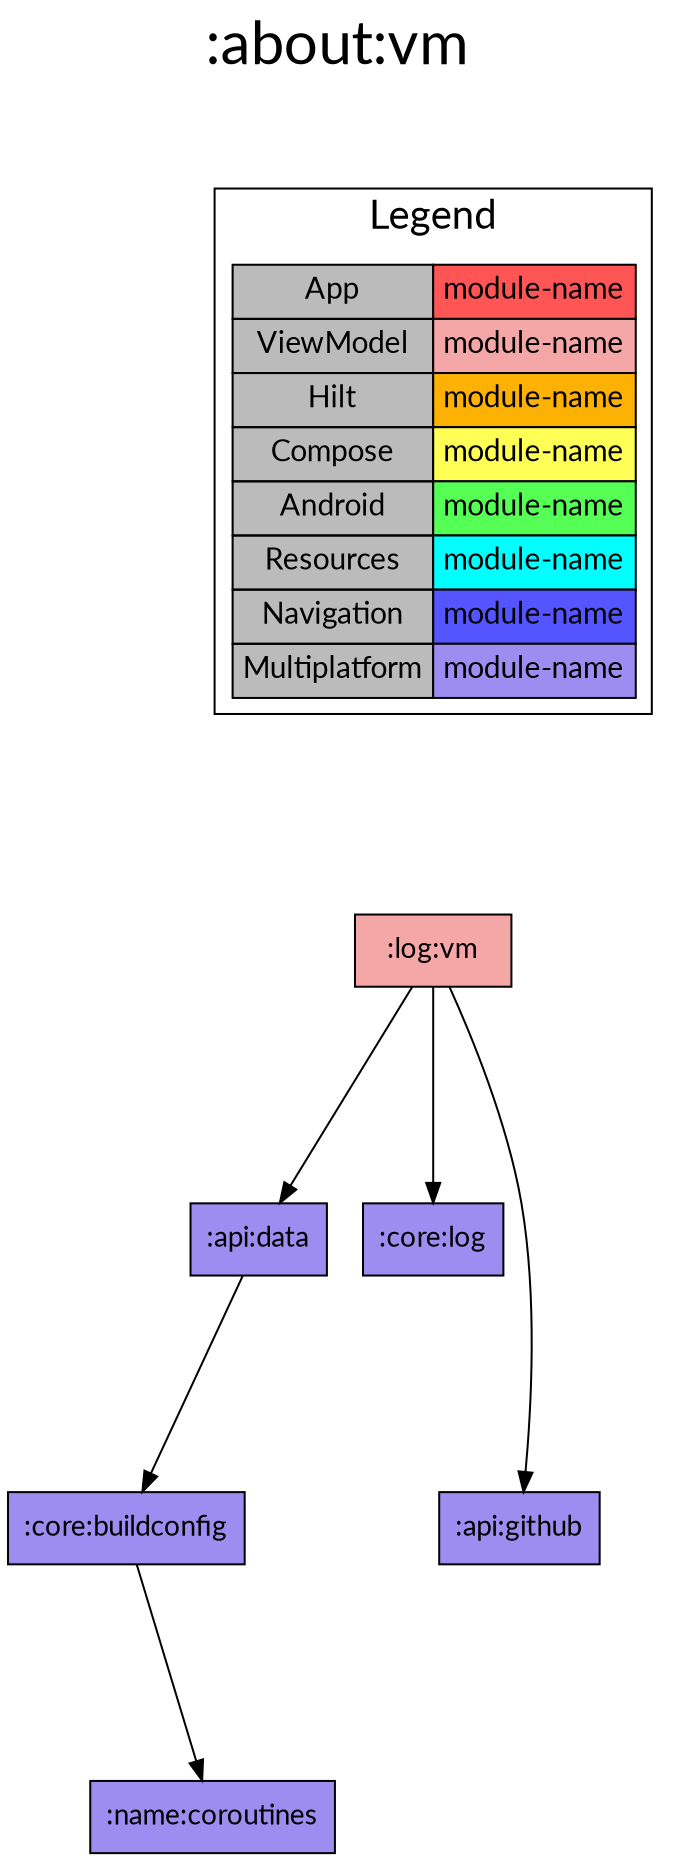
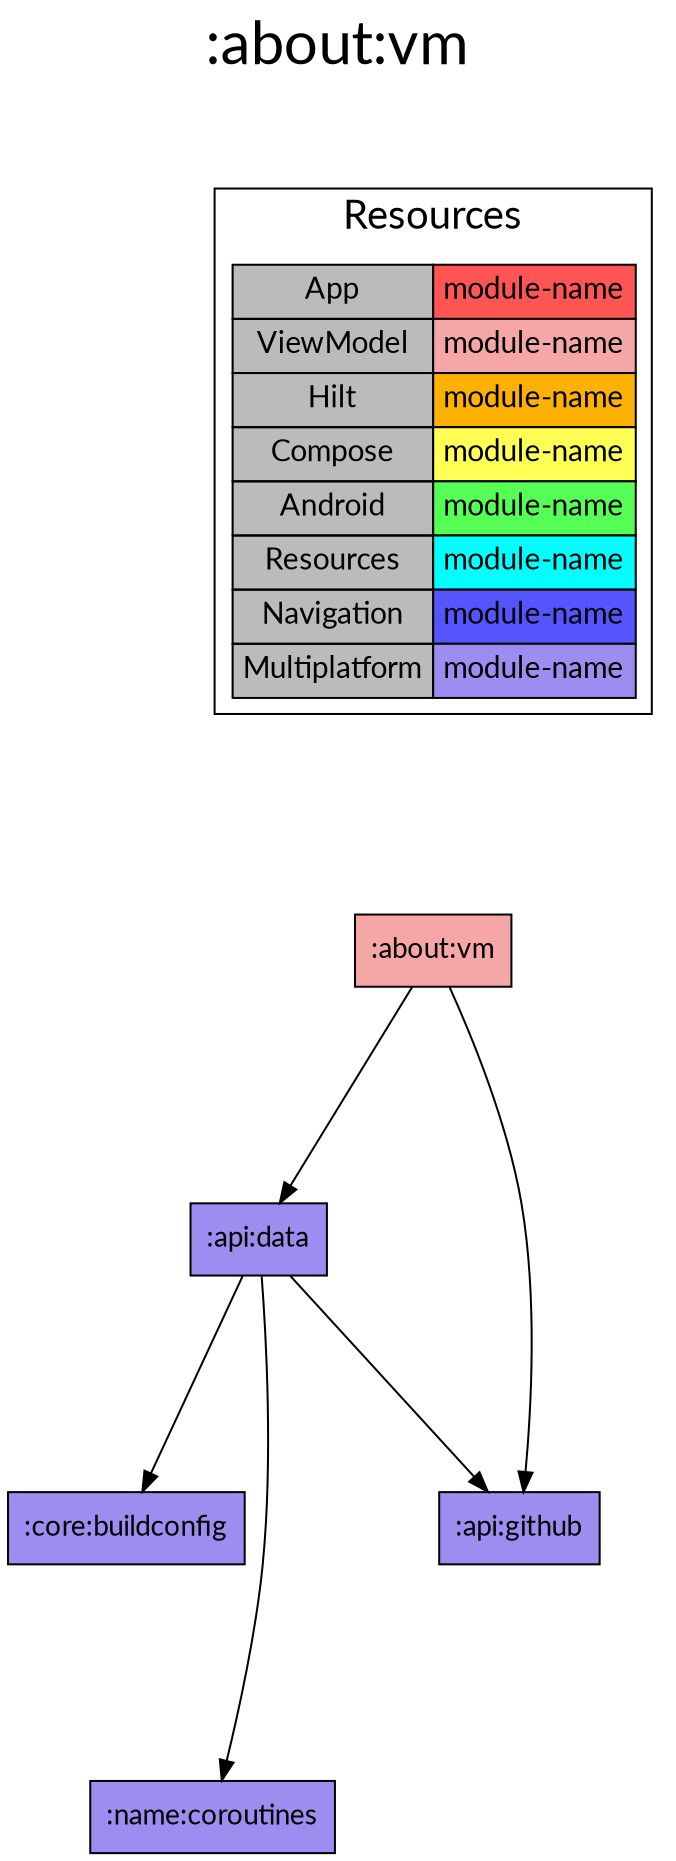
(433, 219) -> (433, 219)
(433, 951) -> (433, 951)
(433, 1239) -> none
none -> (382, 1376)
(166, 1663) -> (266, 1520)
